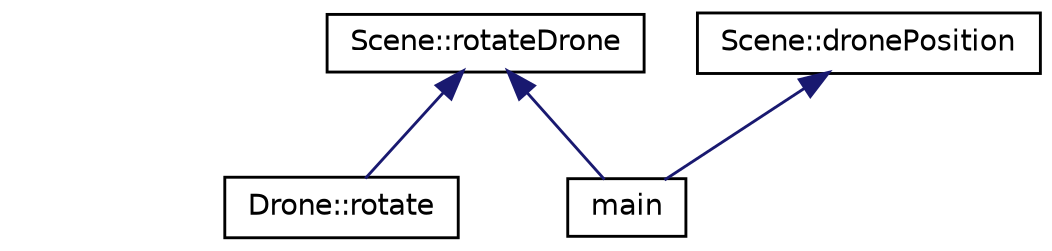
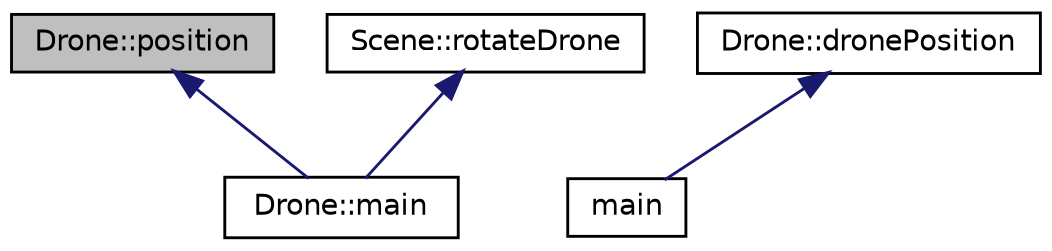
none -> (143, 43)
(869, 43) -> (869, 43)
(566, 136) -> none
(342, 208) -> (342, 208)
